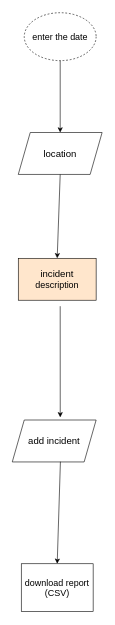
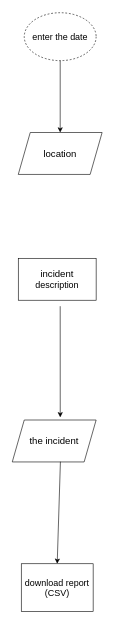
(60, 193) -> none
(57, 279) -> (57, 279)
(54, 441) -> (54, 441)
